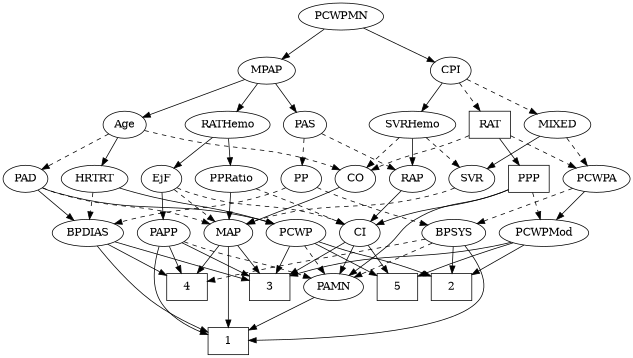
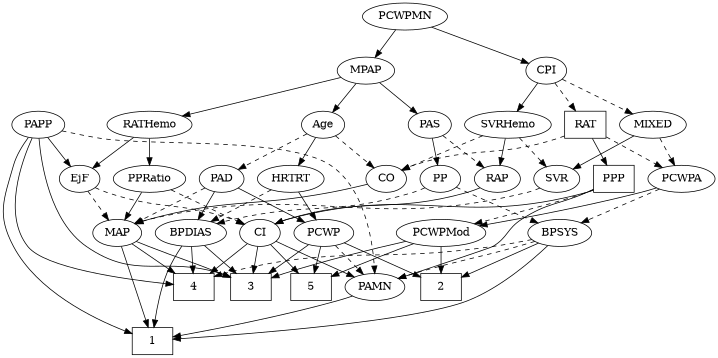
(303, 148) -> (434, 148)
(162, 202) -> (57, 149)
none -> (232, 256)
